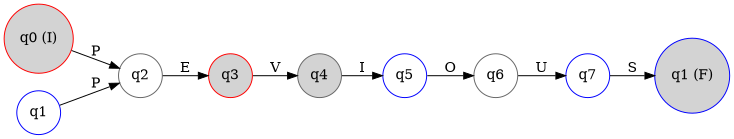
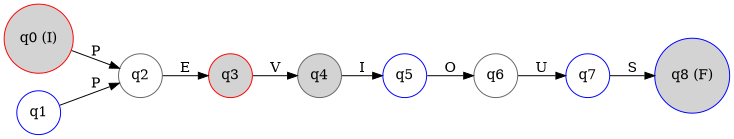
(692, 76) -> (692, 76)
